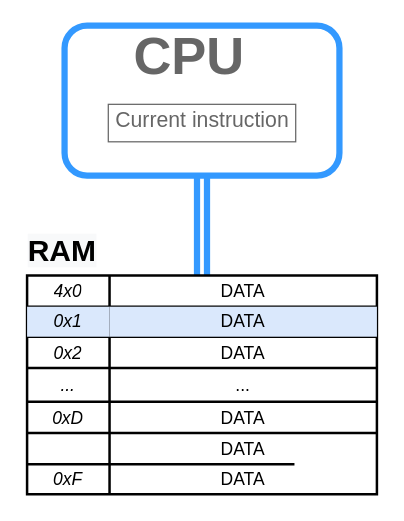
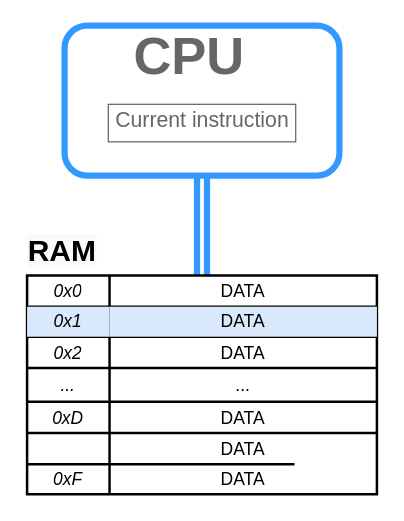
(68, 292) -> (68, 292)
